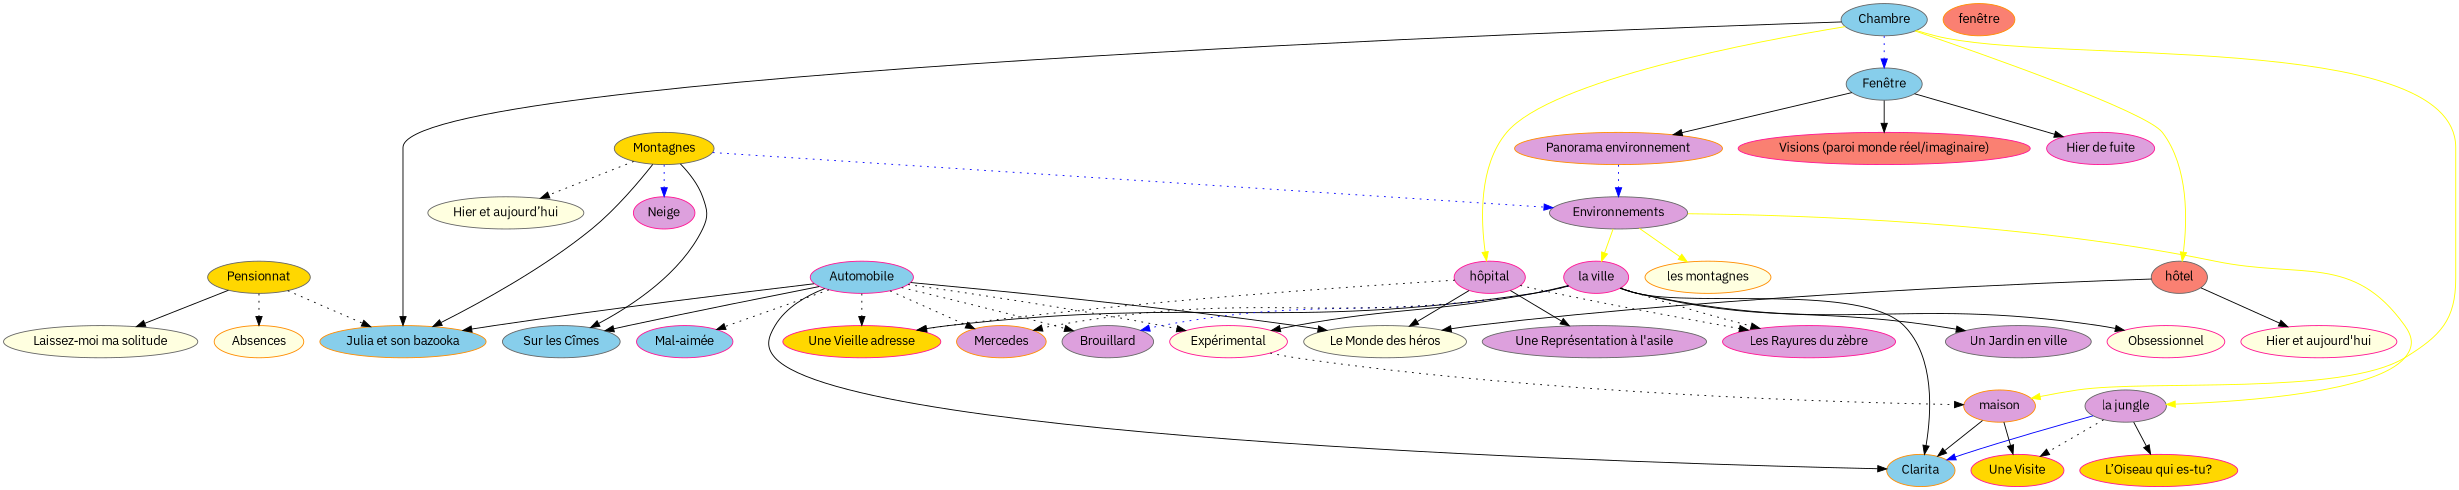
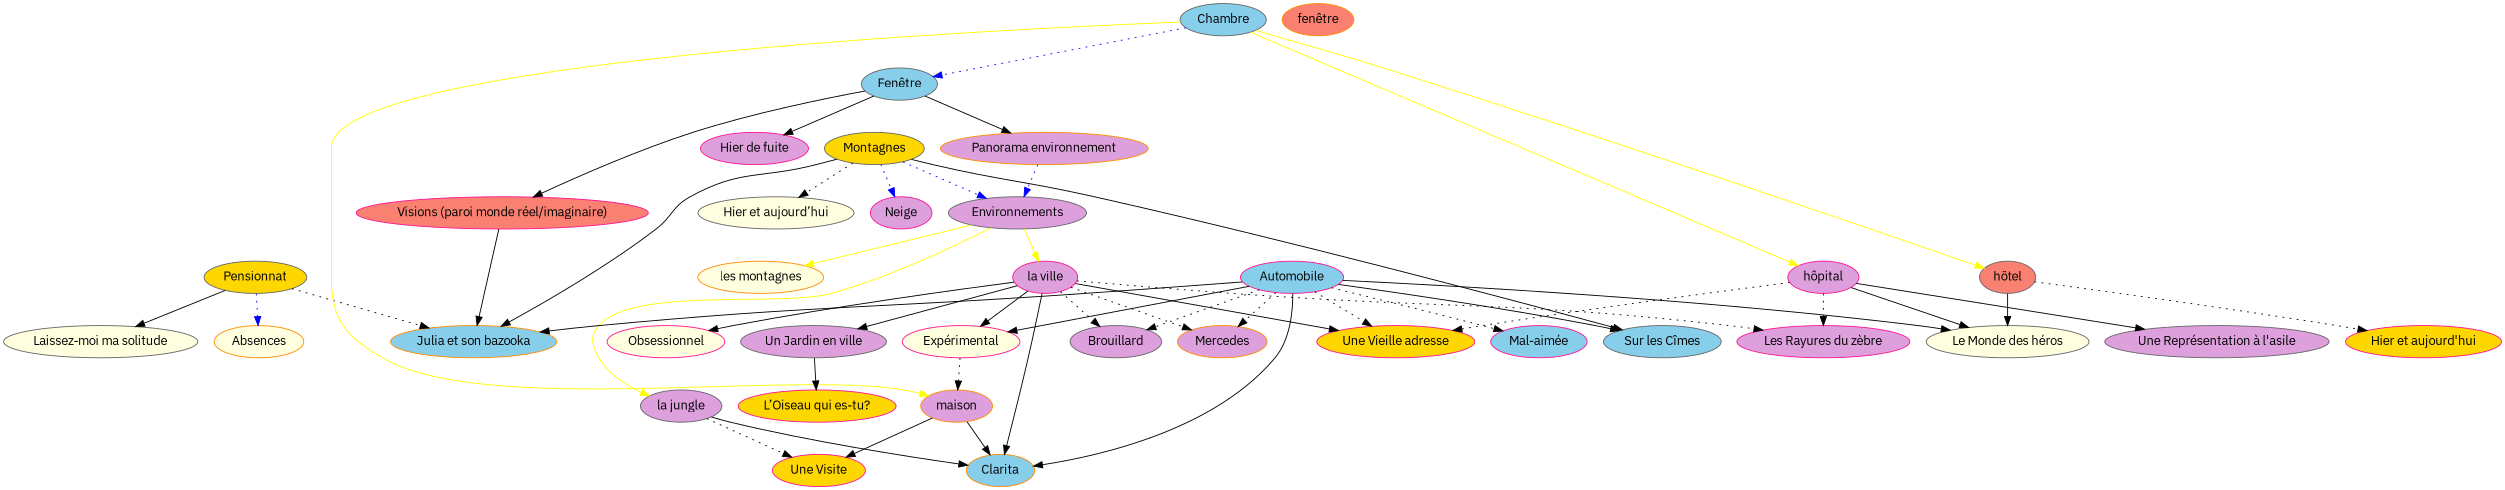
(1033, 60) -> (489, 273)
(259, 305) -> (257, 305)
(1043, 305) -> (1145, 306)
(2240, 305) -> (2196, 304)
(1359, 308) -> (1077, 306)
(2319, 342) -> (2423, 342)
(2140, 434) -> (815, 369)
(2024, 436) -> (834, 444)
